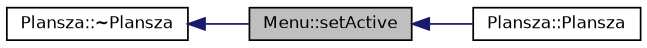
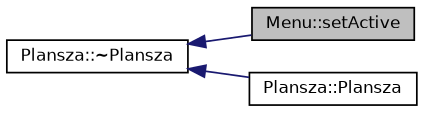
(451, 24) -> (227, 74)
